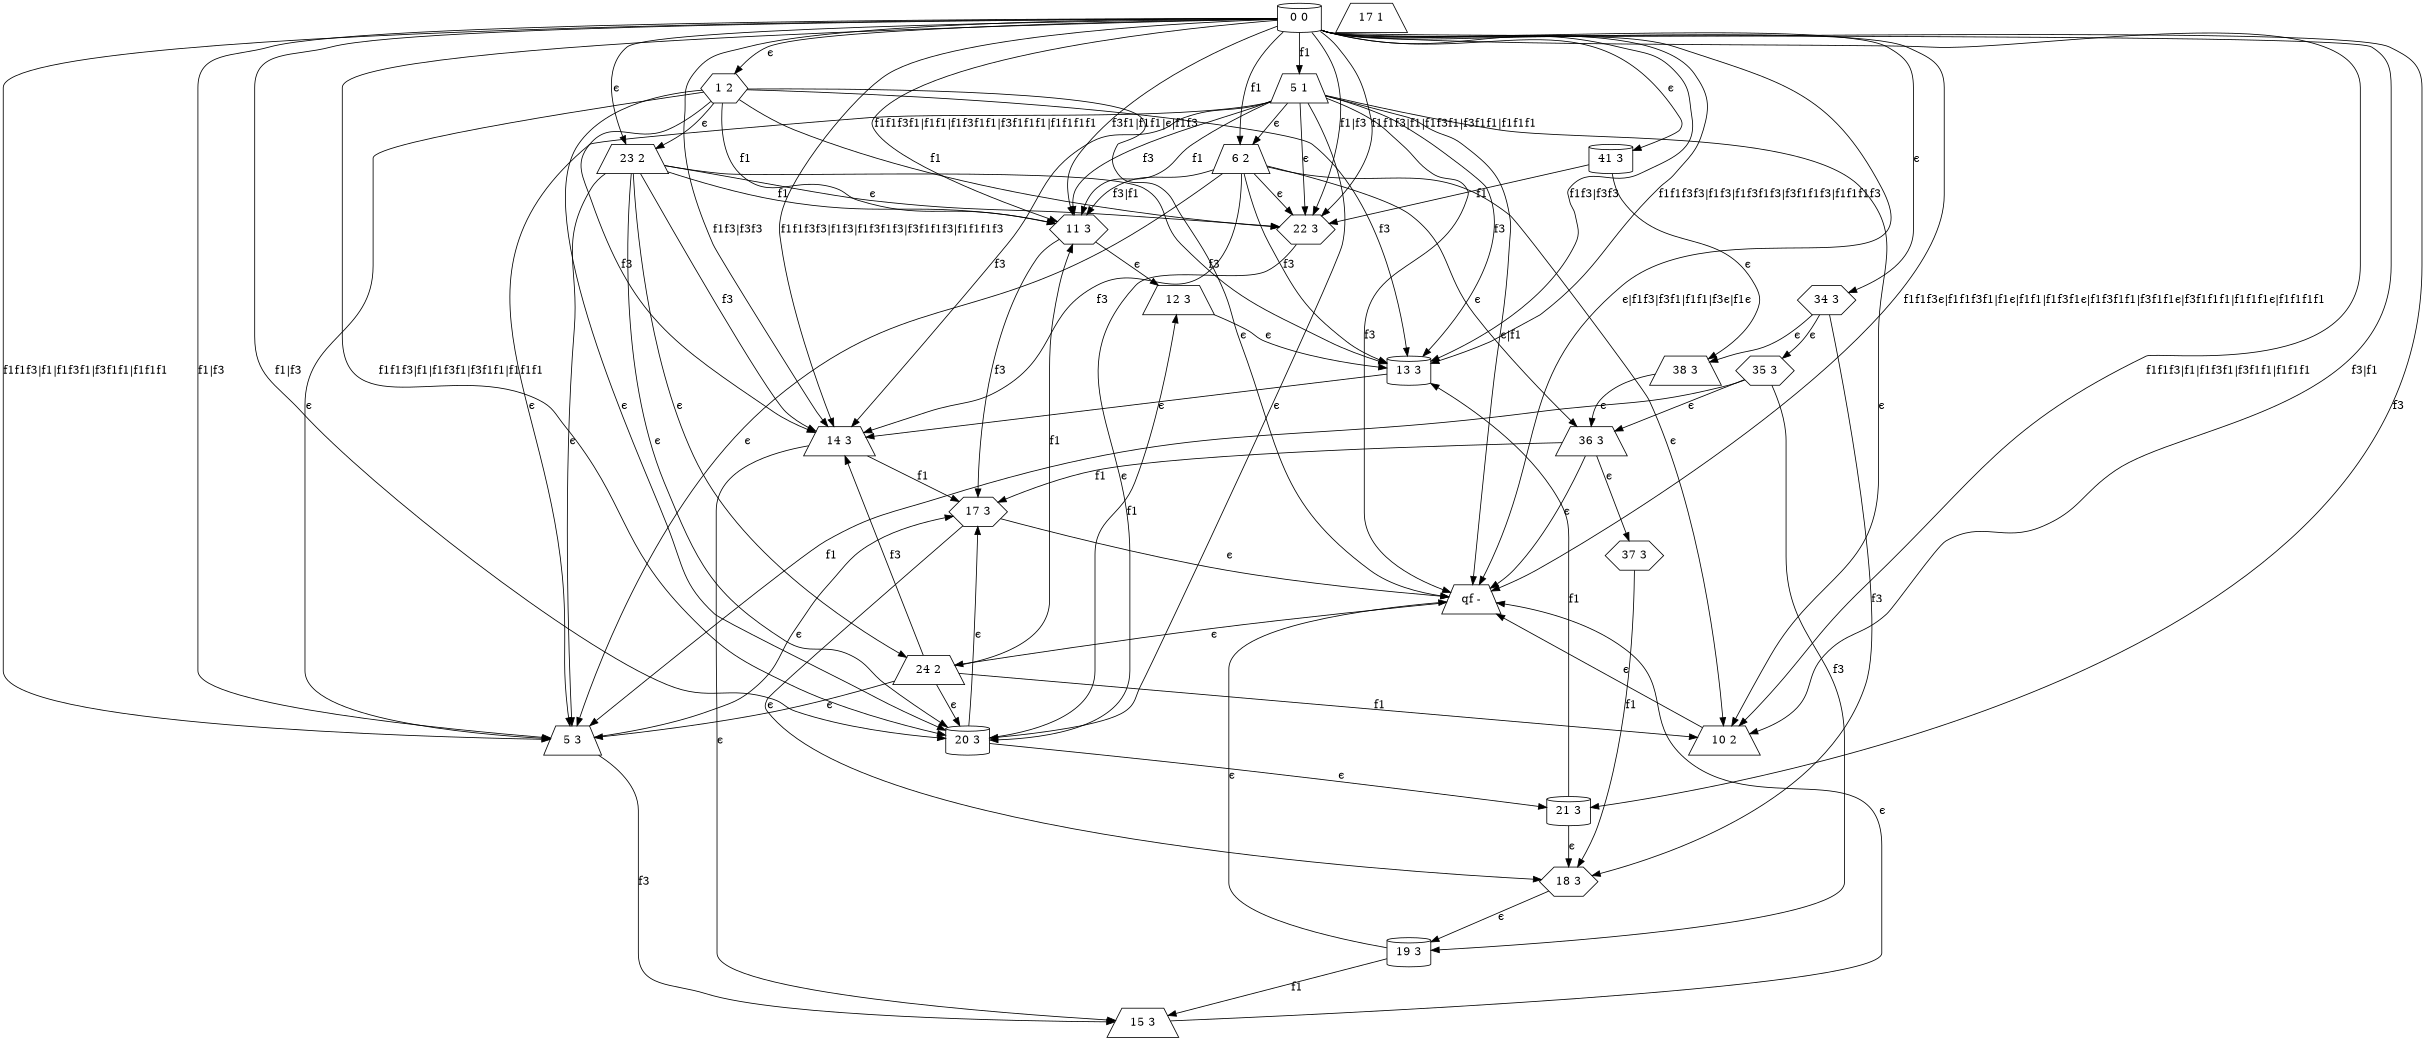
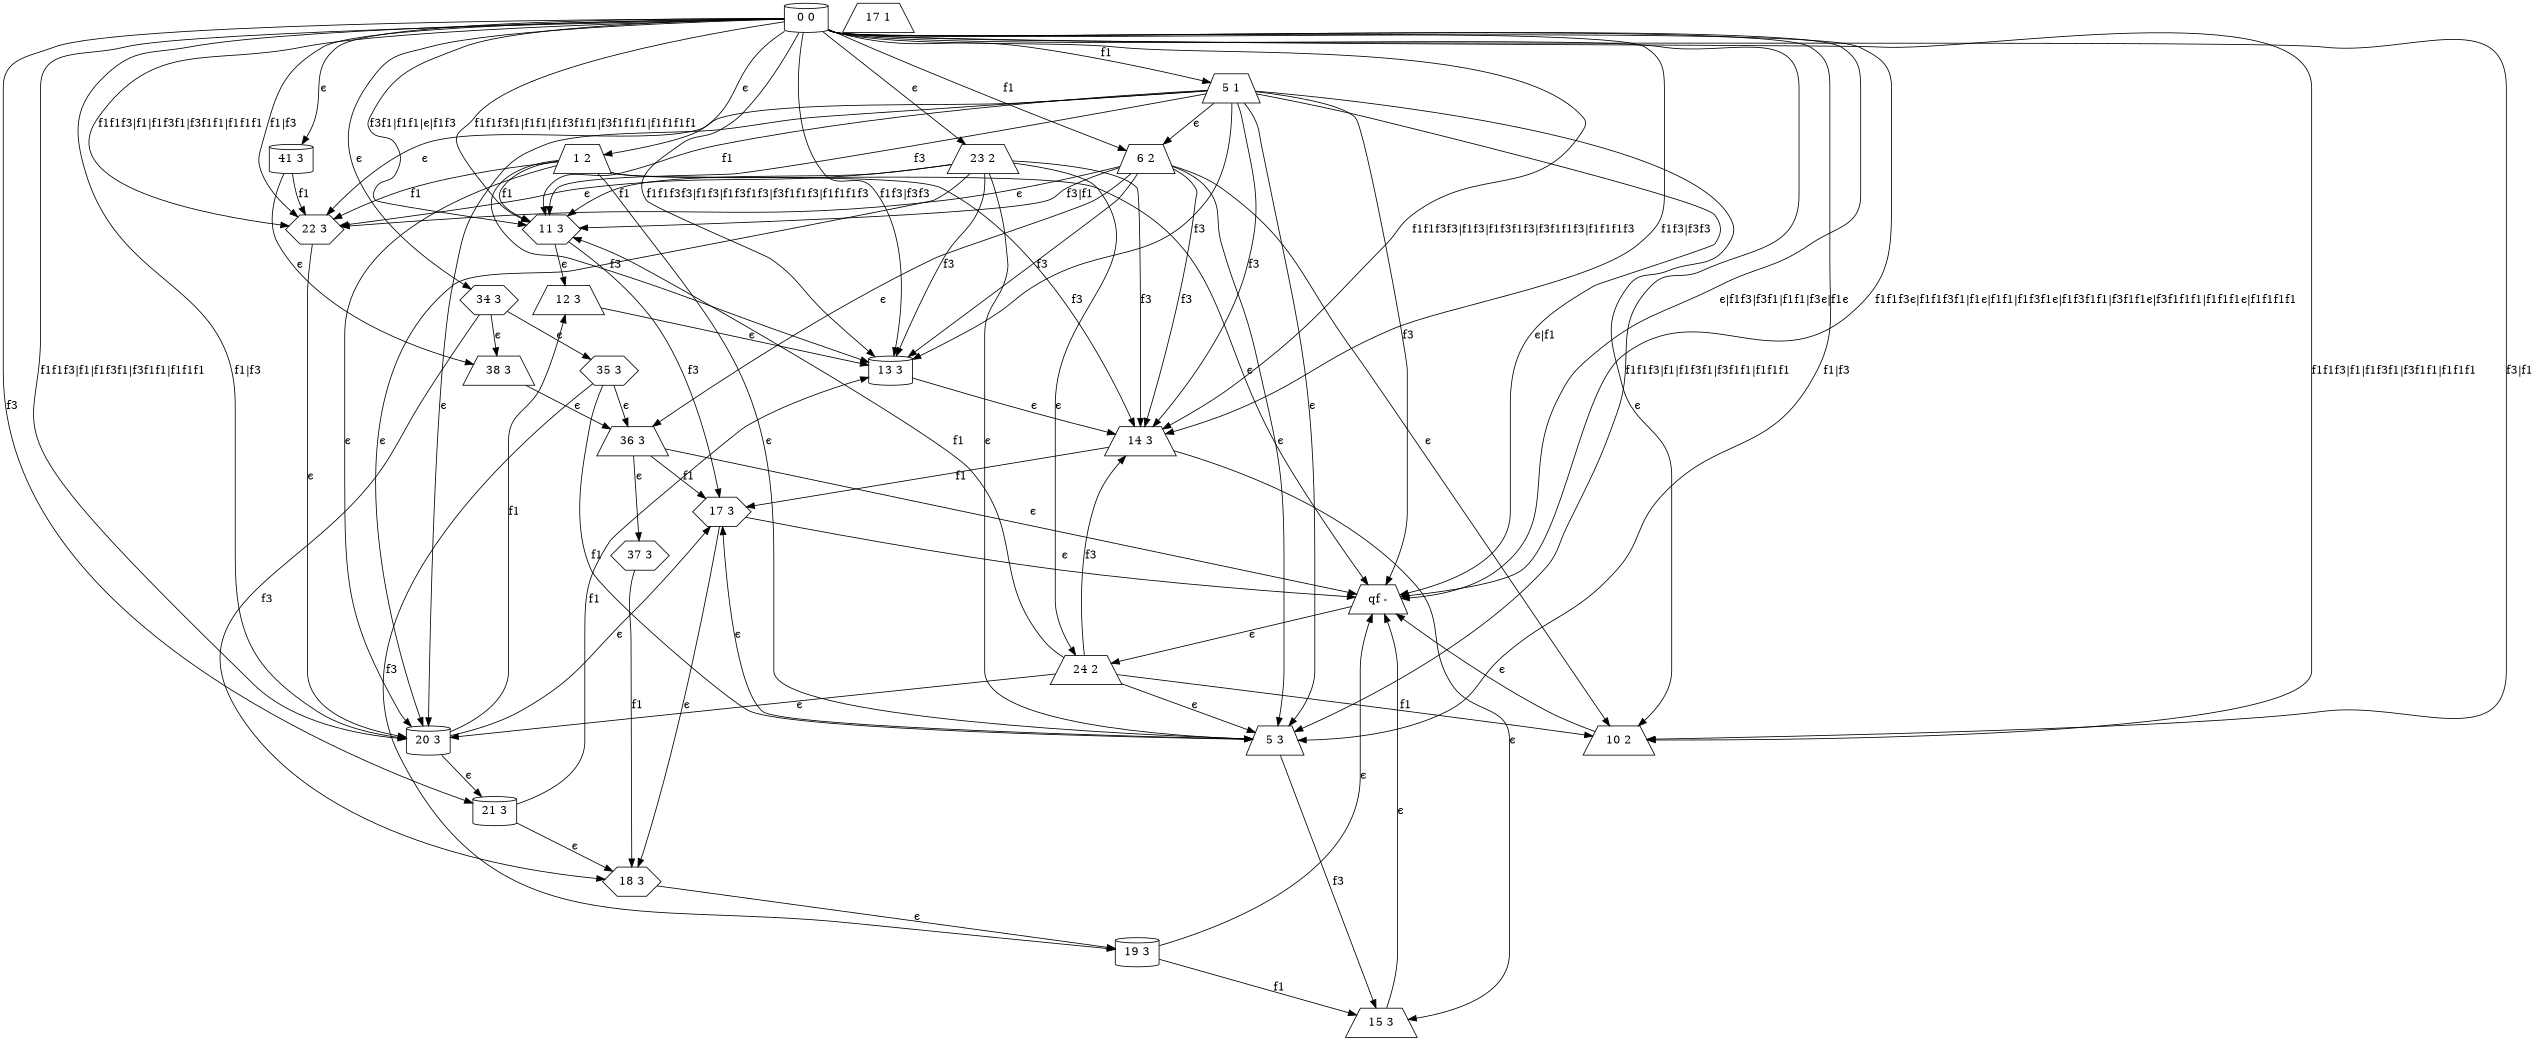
(724, 88) -> (582, 159)
(691, 127) -> none
